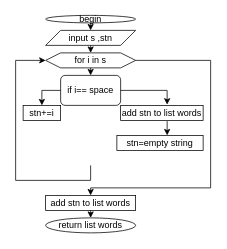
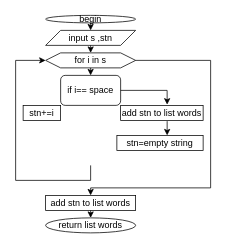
(46, 90) -> none
